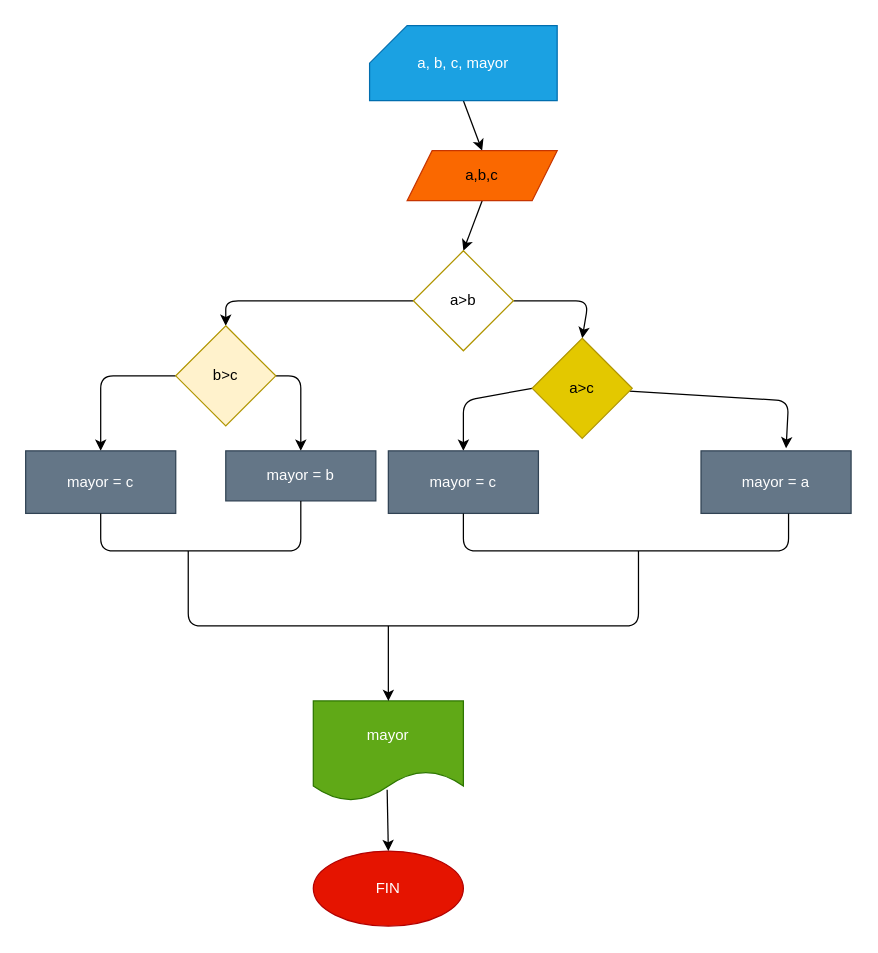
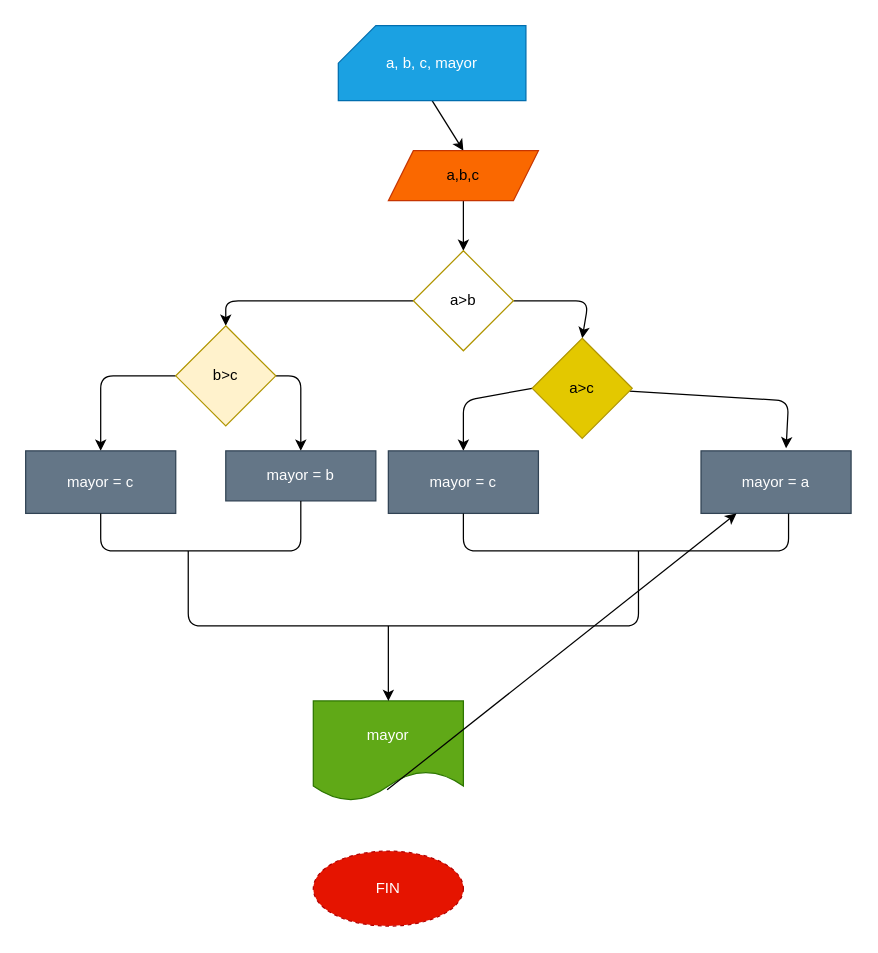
(463, 63) -> (432, 63)
(482, 176) -> (463, 176)
(387, 816) -> (489, 709)
(388, 888) -> (388, 888)
